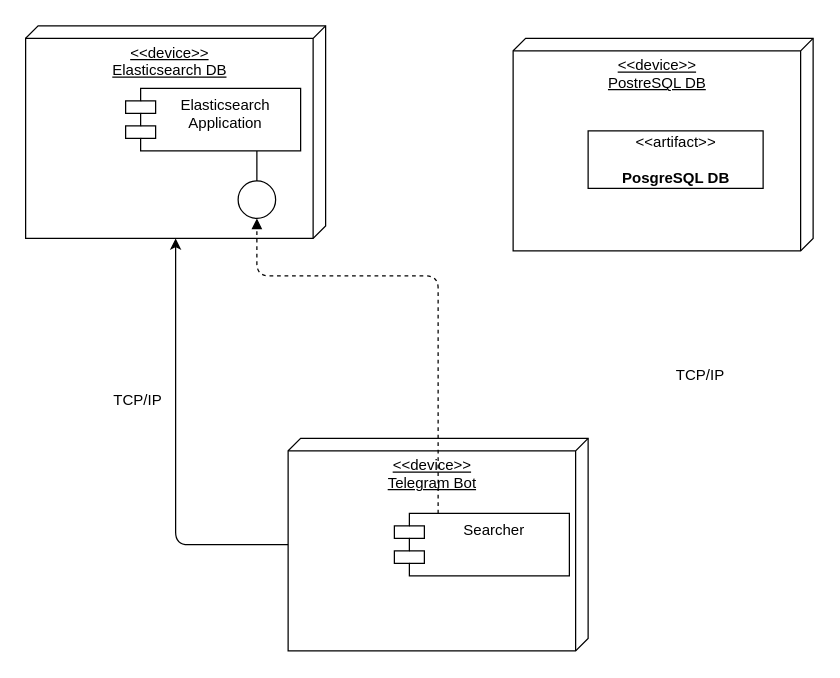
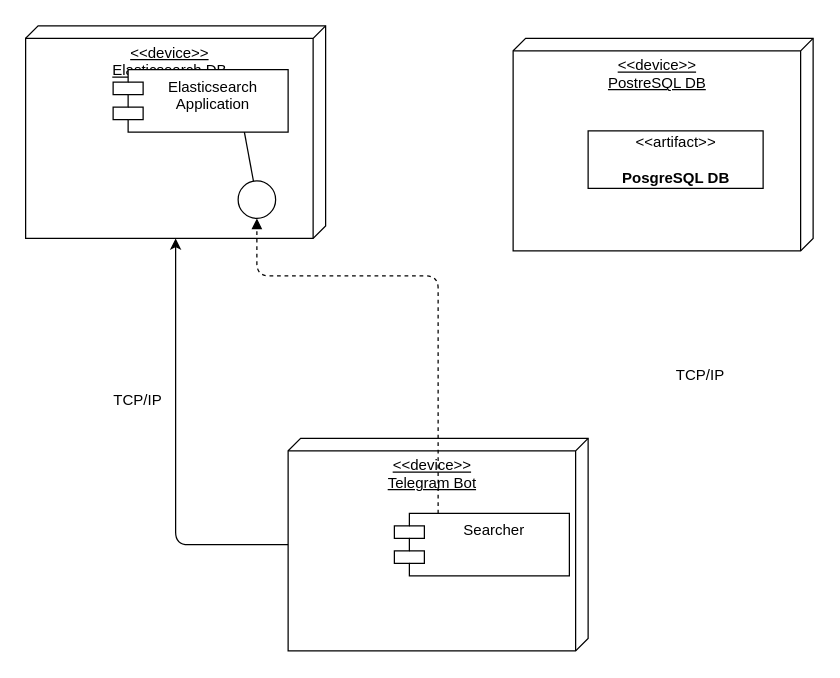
(213, 119) -> (201, 101)
